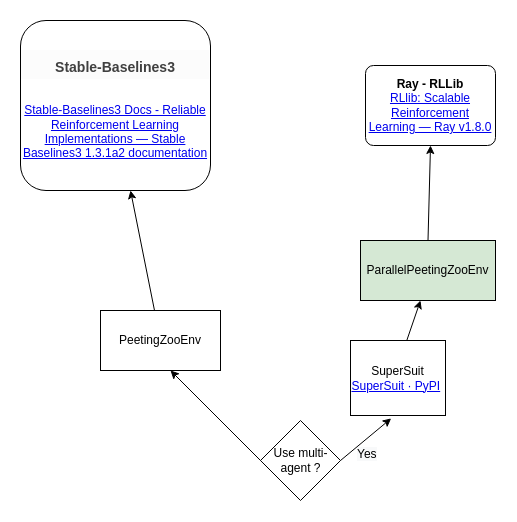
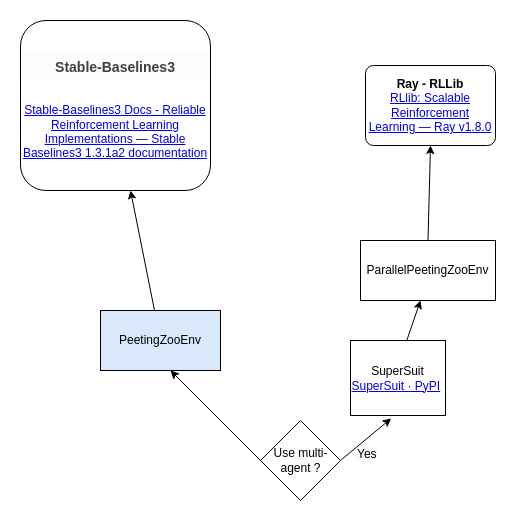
(428, 271) -> (428, 271)
(161, 341) -> (161, 341)
